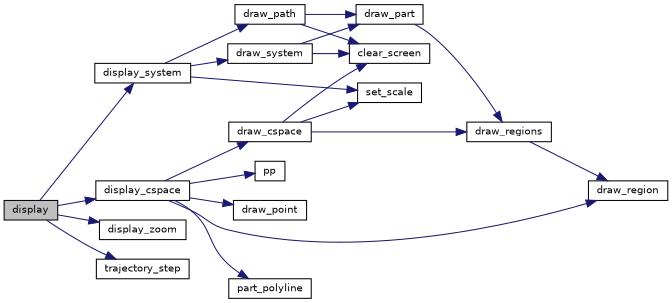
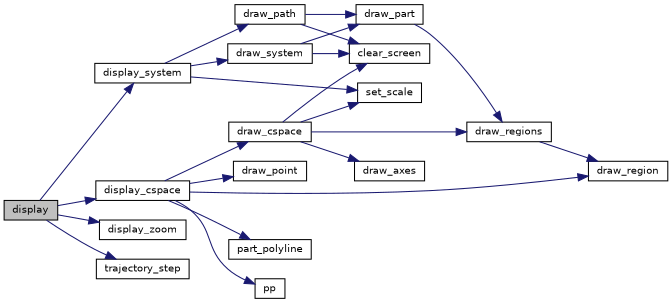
none -> (390, 171)
